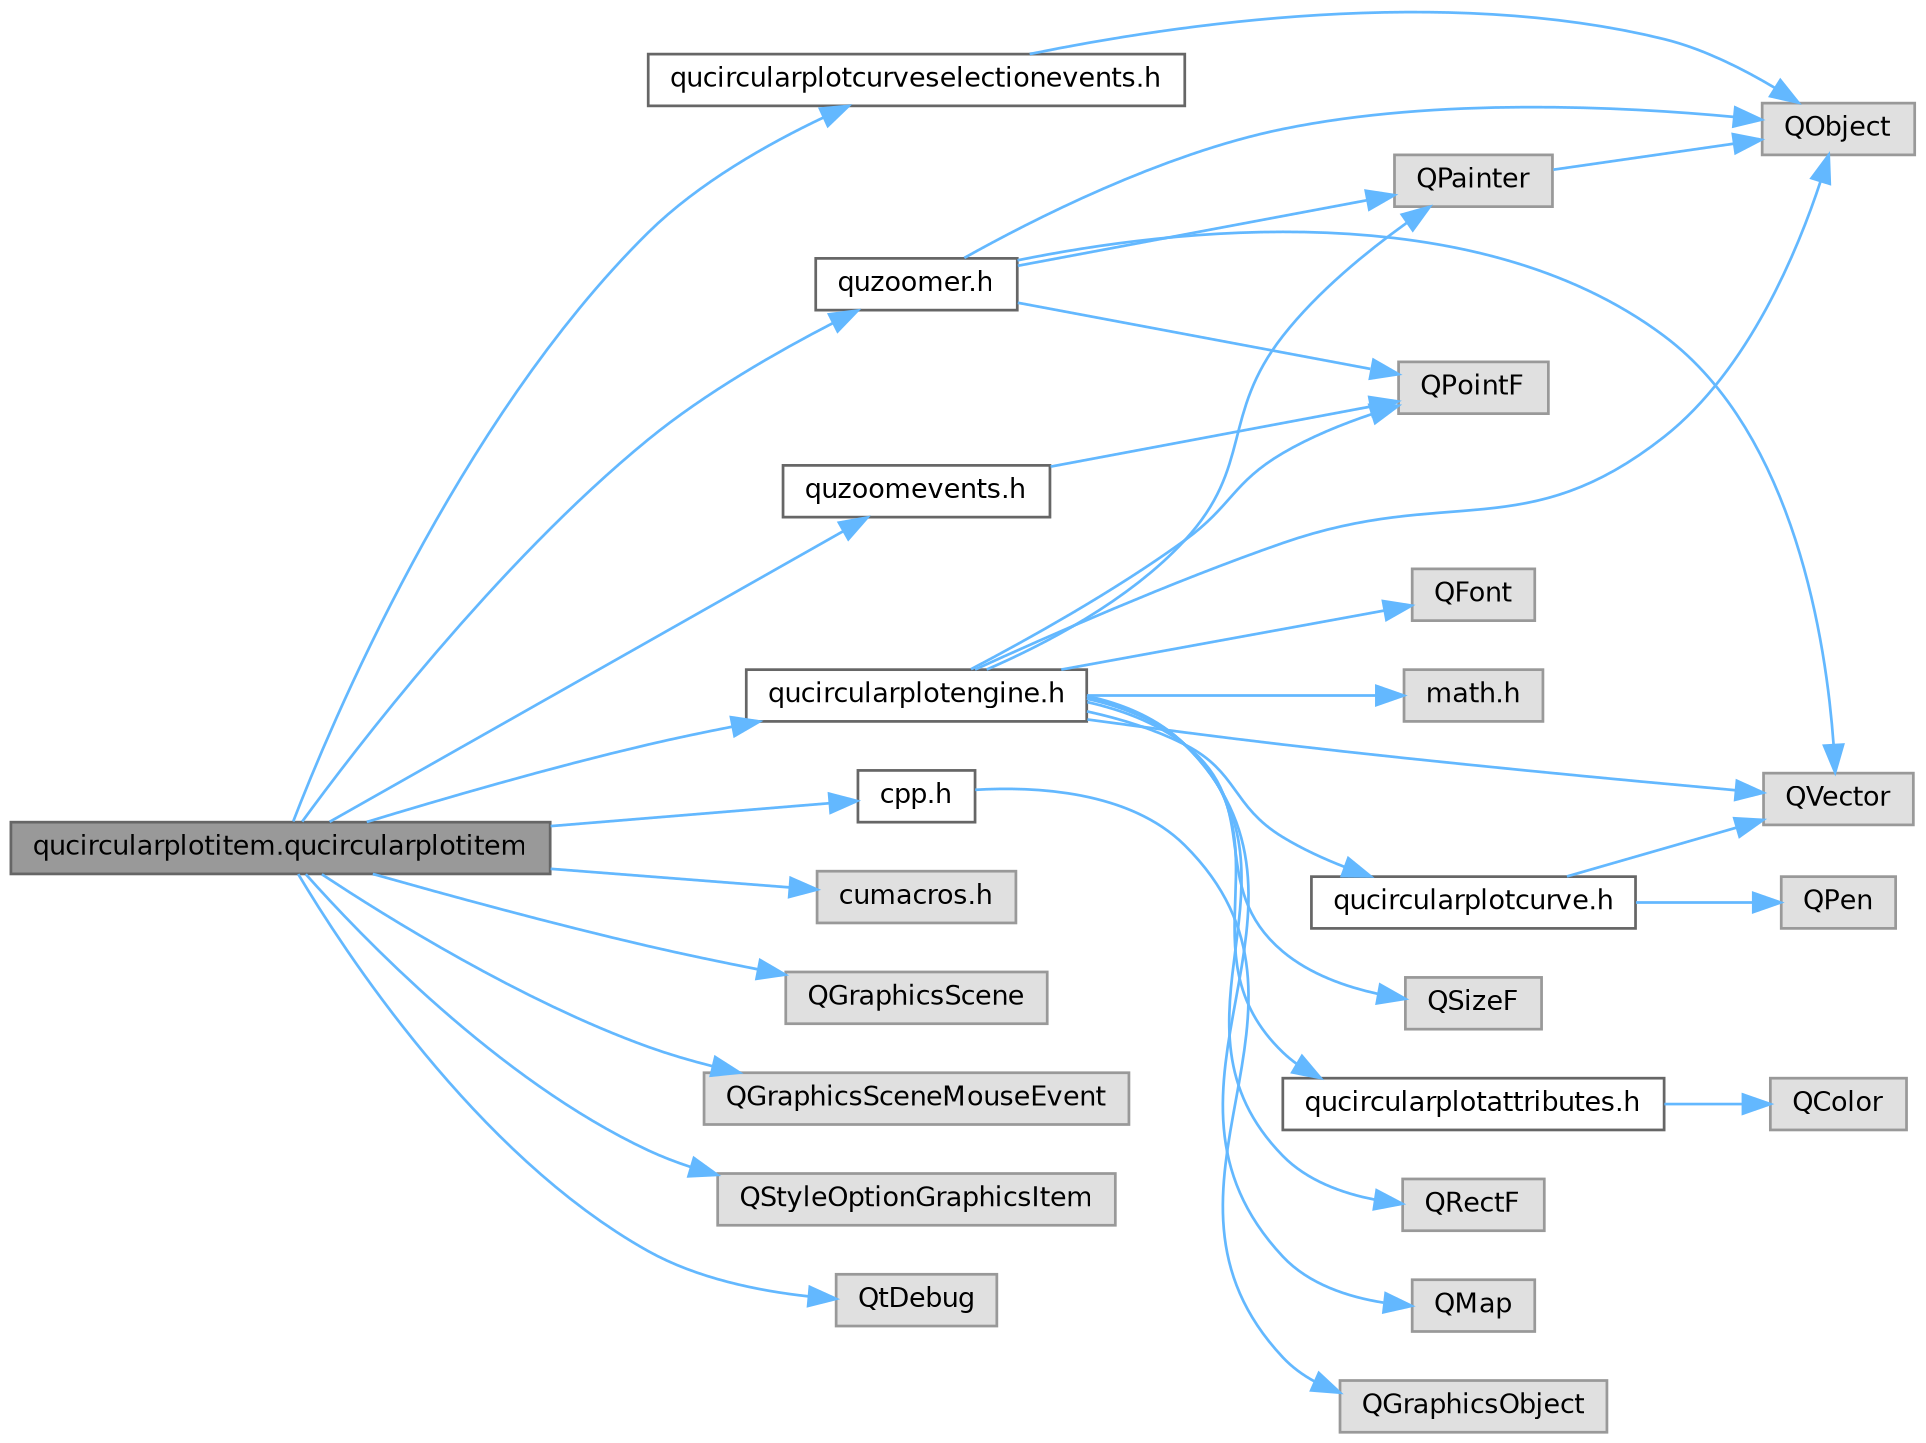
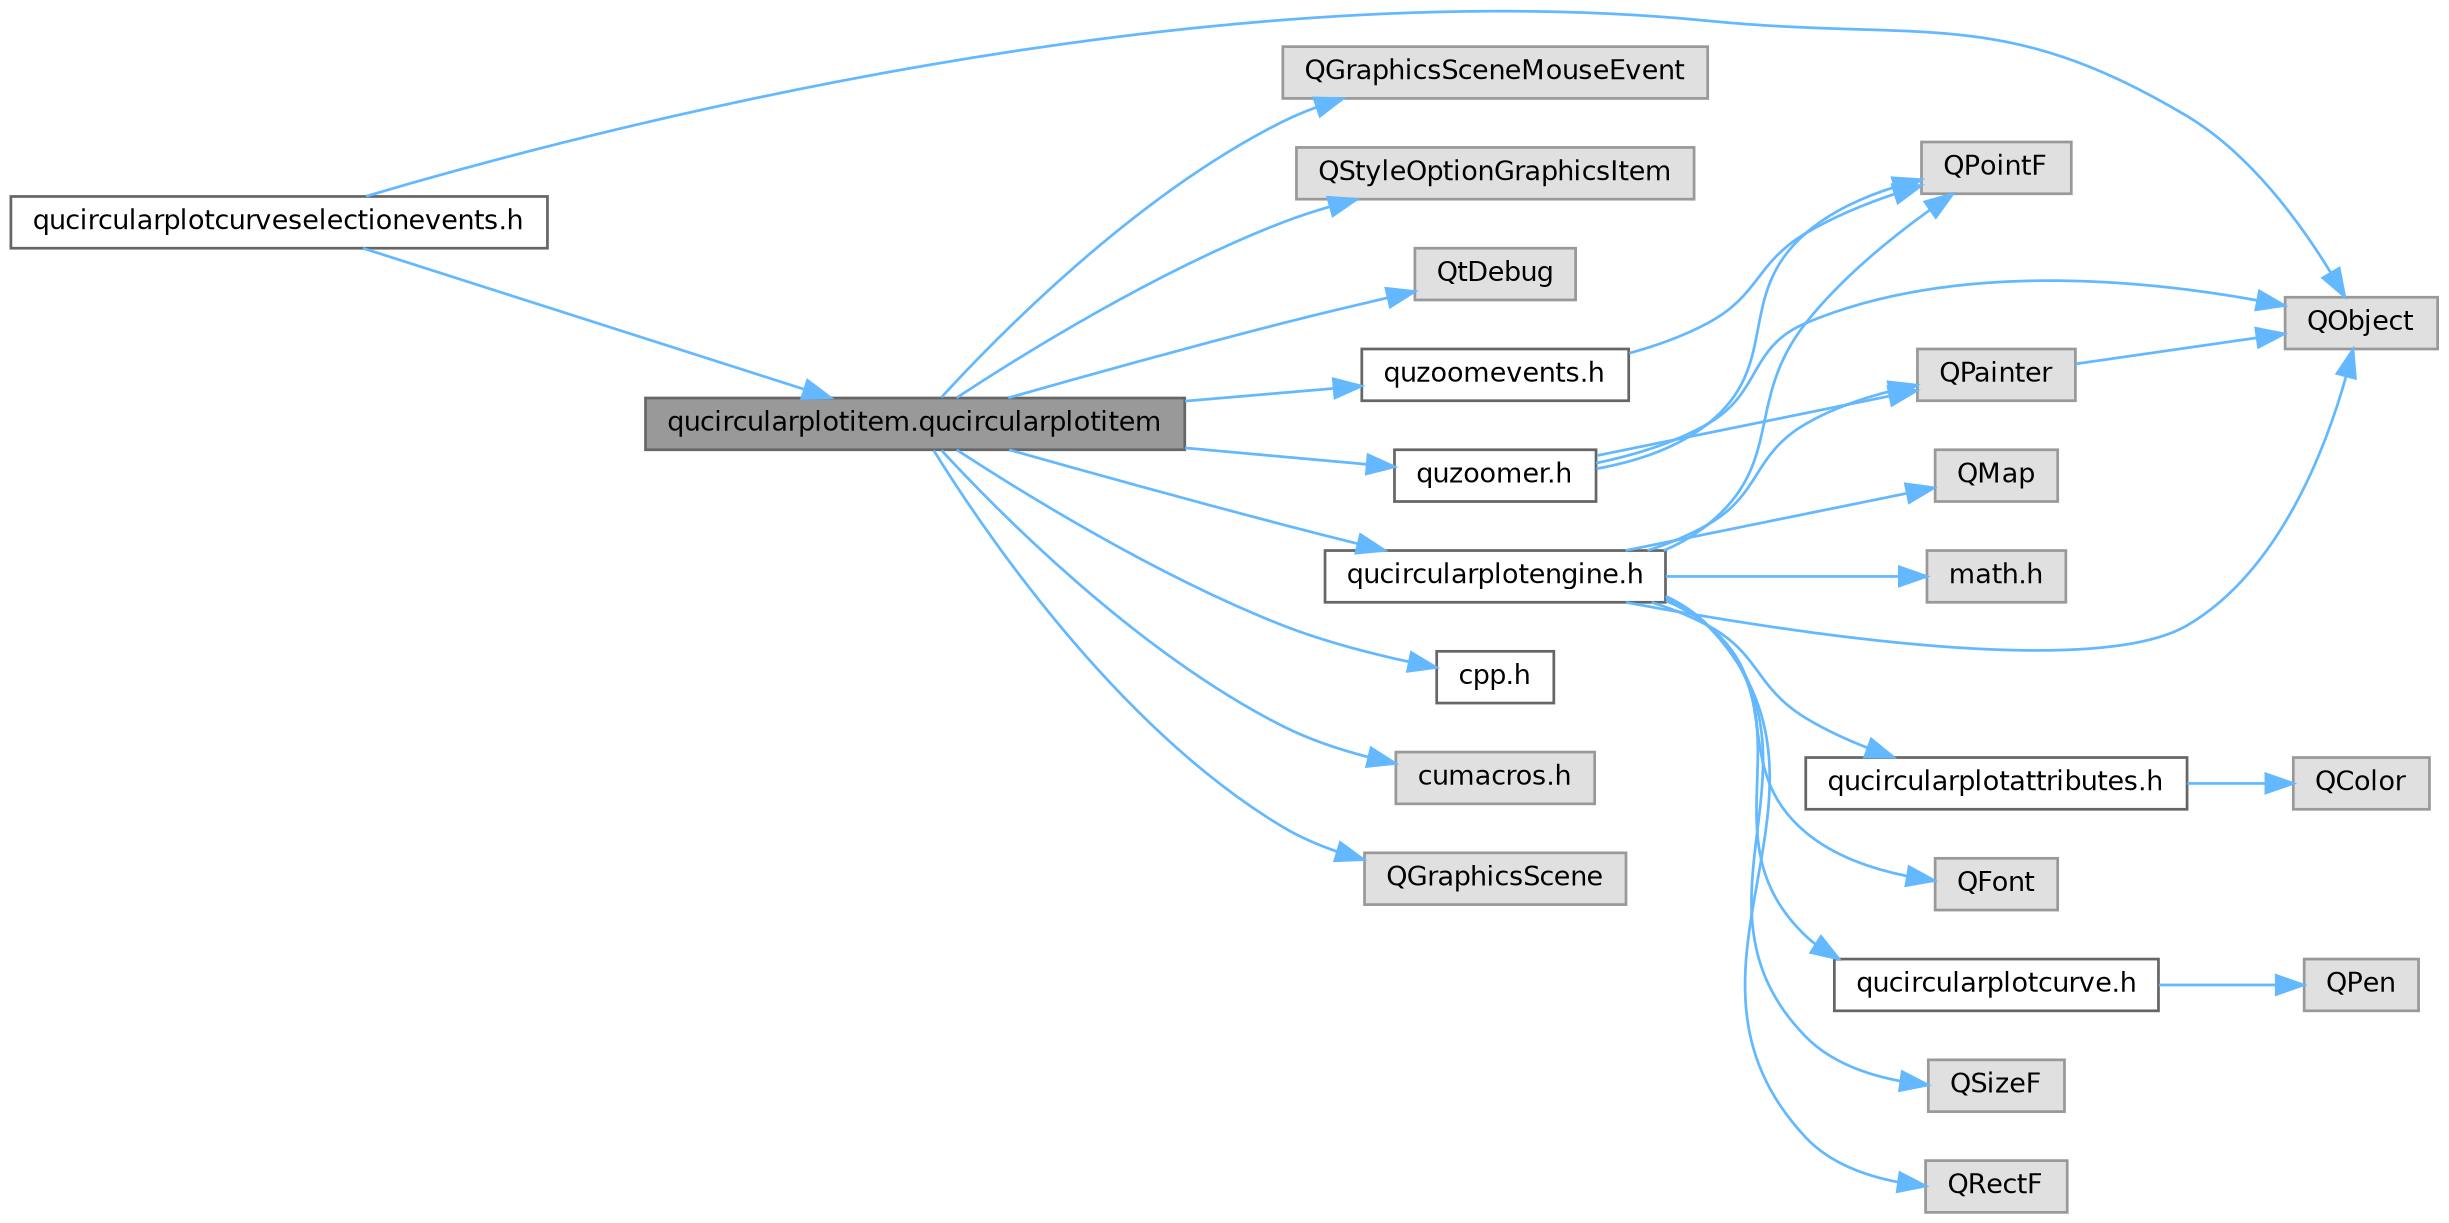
(498, 420) -> (584, 319)
(1838, 799) -> none
(1473, 1406) -> none
